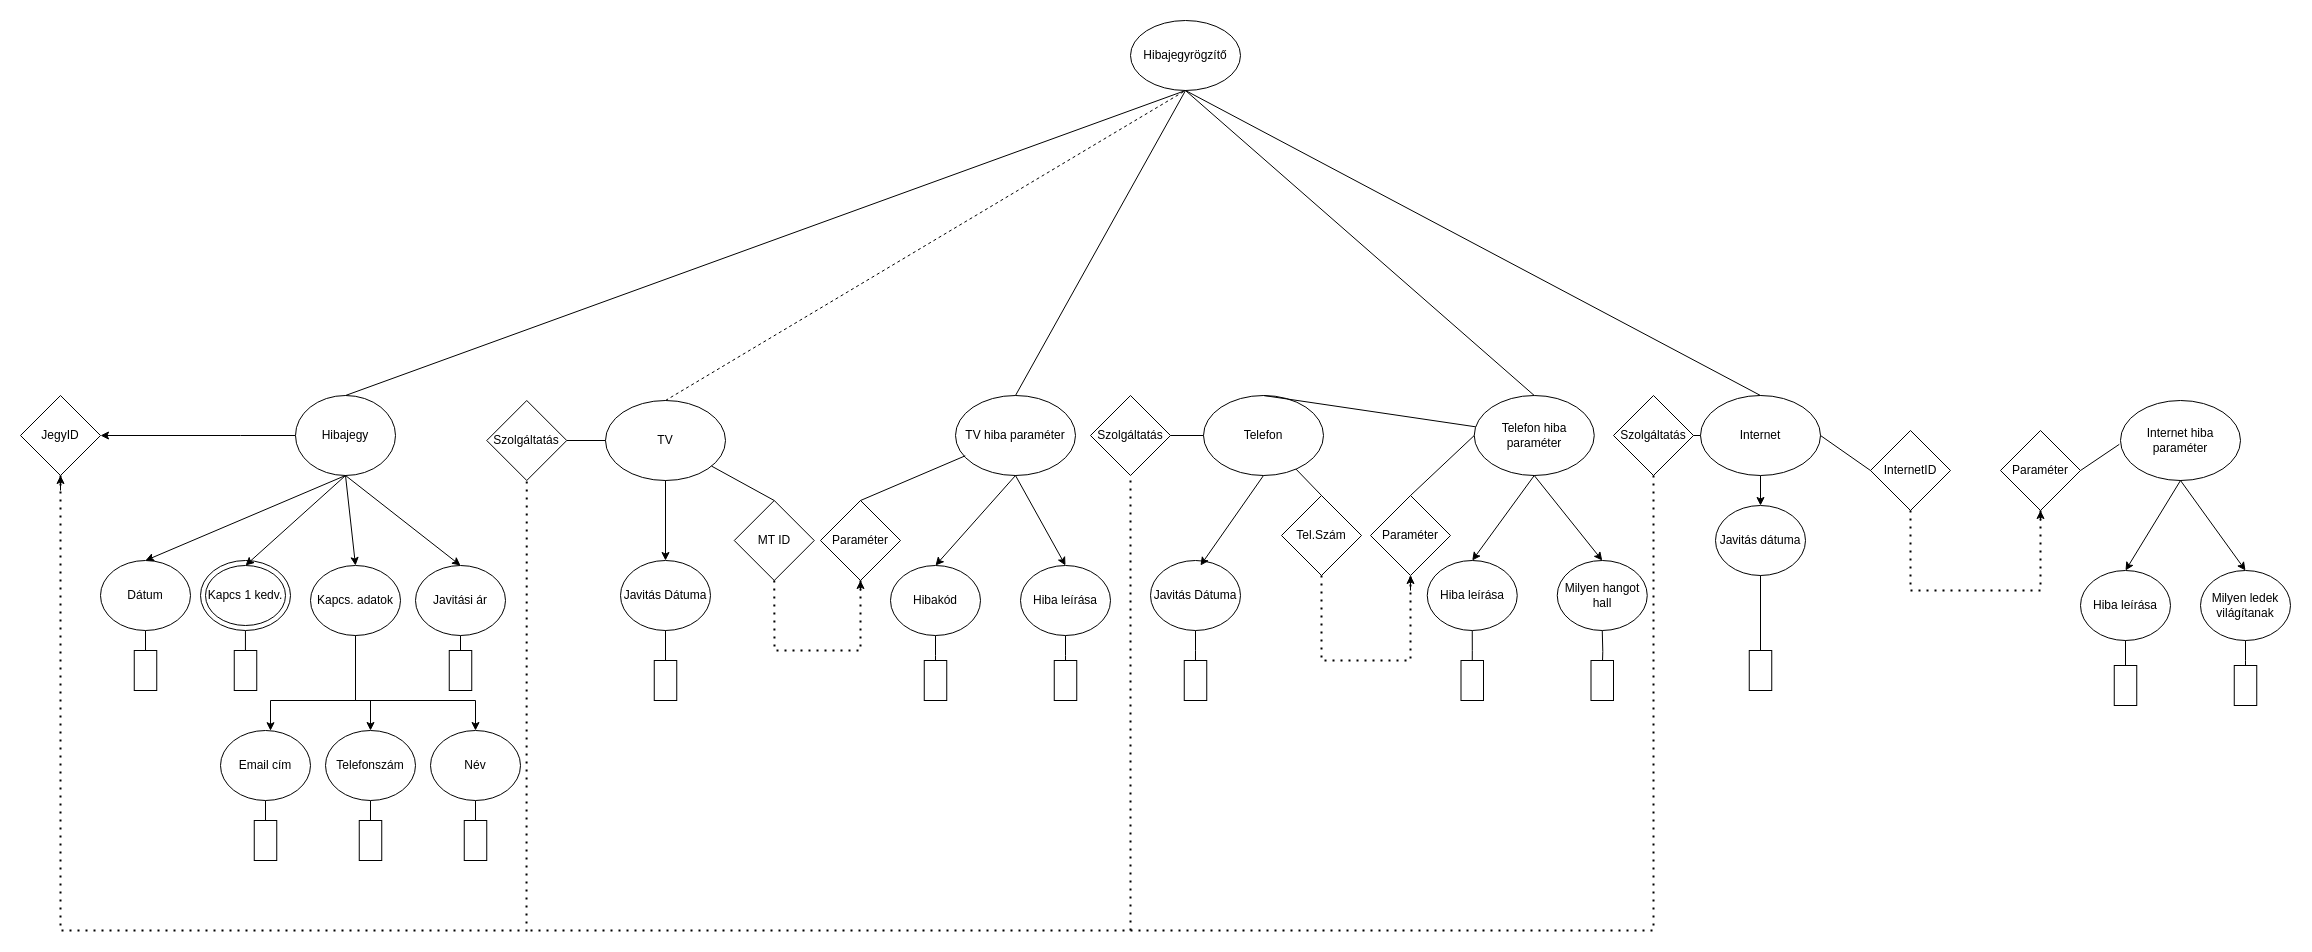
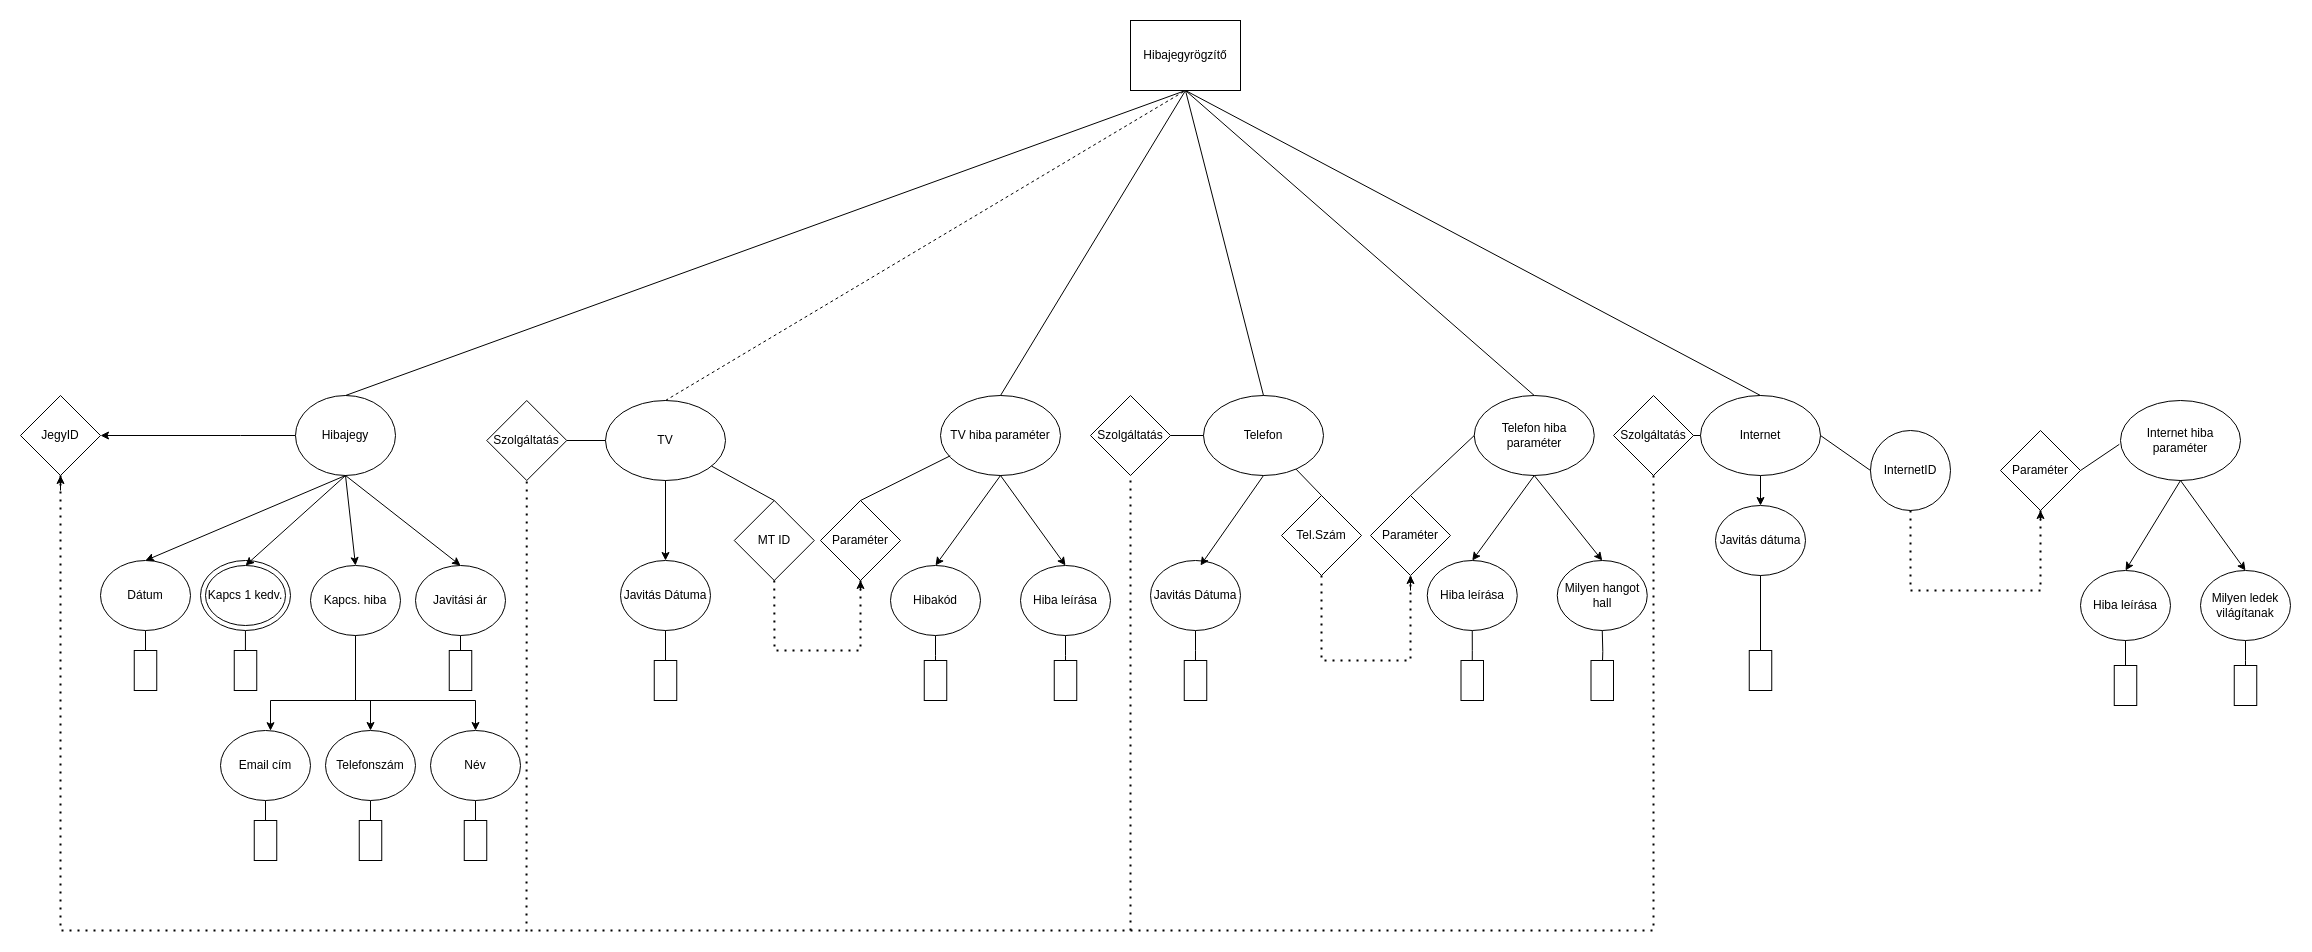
(1186, 56) -> (1186, 56)
(1370, 411) -> (1225, 245)
(1016, 436) -> (1001, 436)
(1911, 471) -> (1911, 471)
(356, 601) -> (356, 601)
